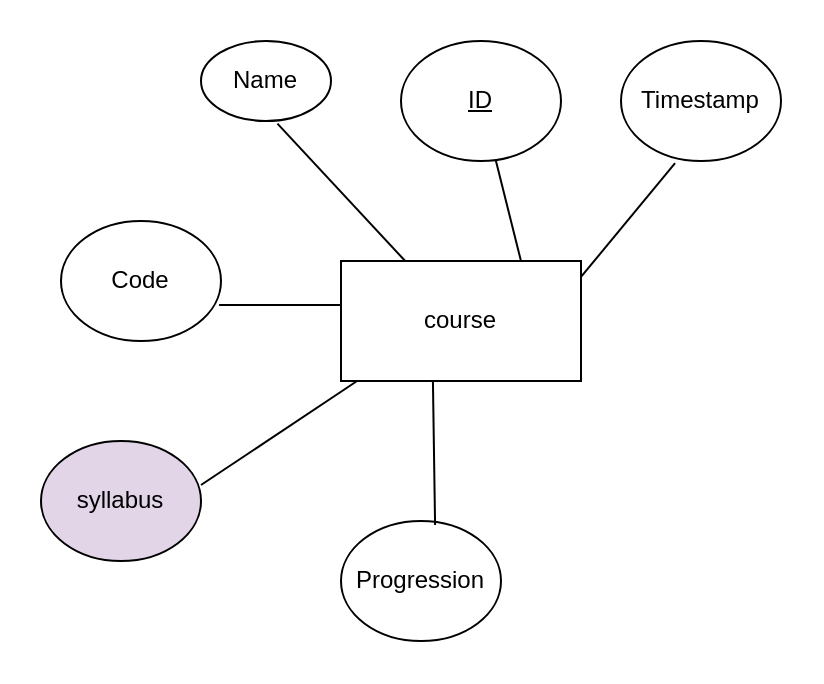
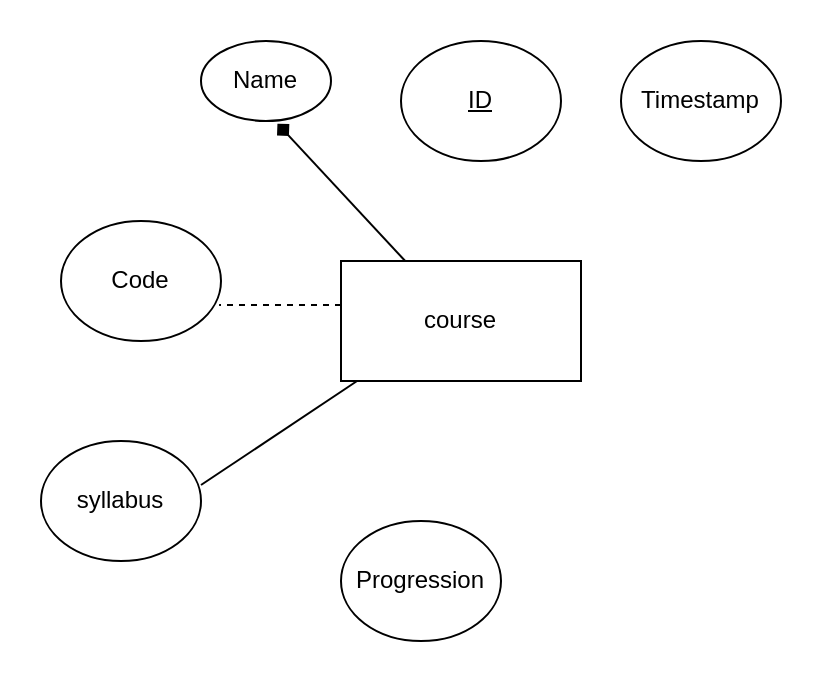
(283, 130) -> (288, 135)
(508, 210) -> none
(628, 220) -> none
(279, 305) -> (279, 305)
(434, 452) -> none
(121, 501) -> (121, 501)
